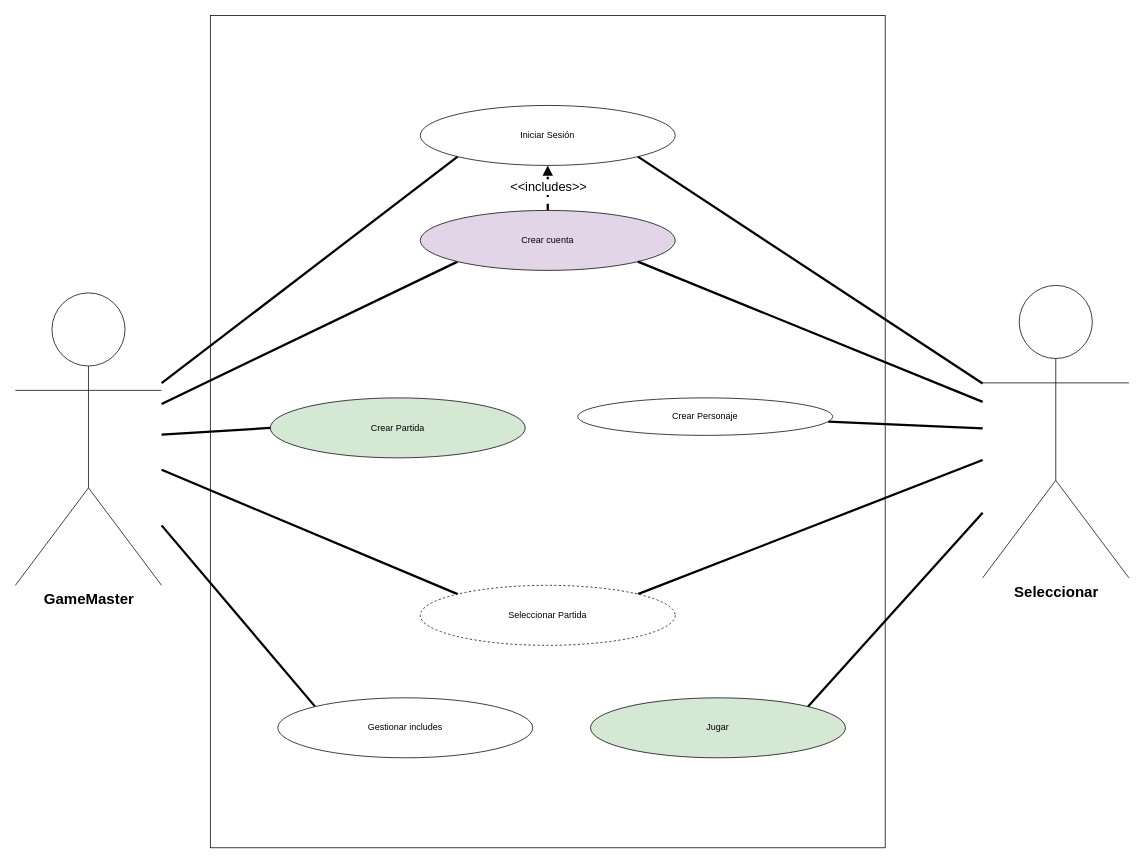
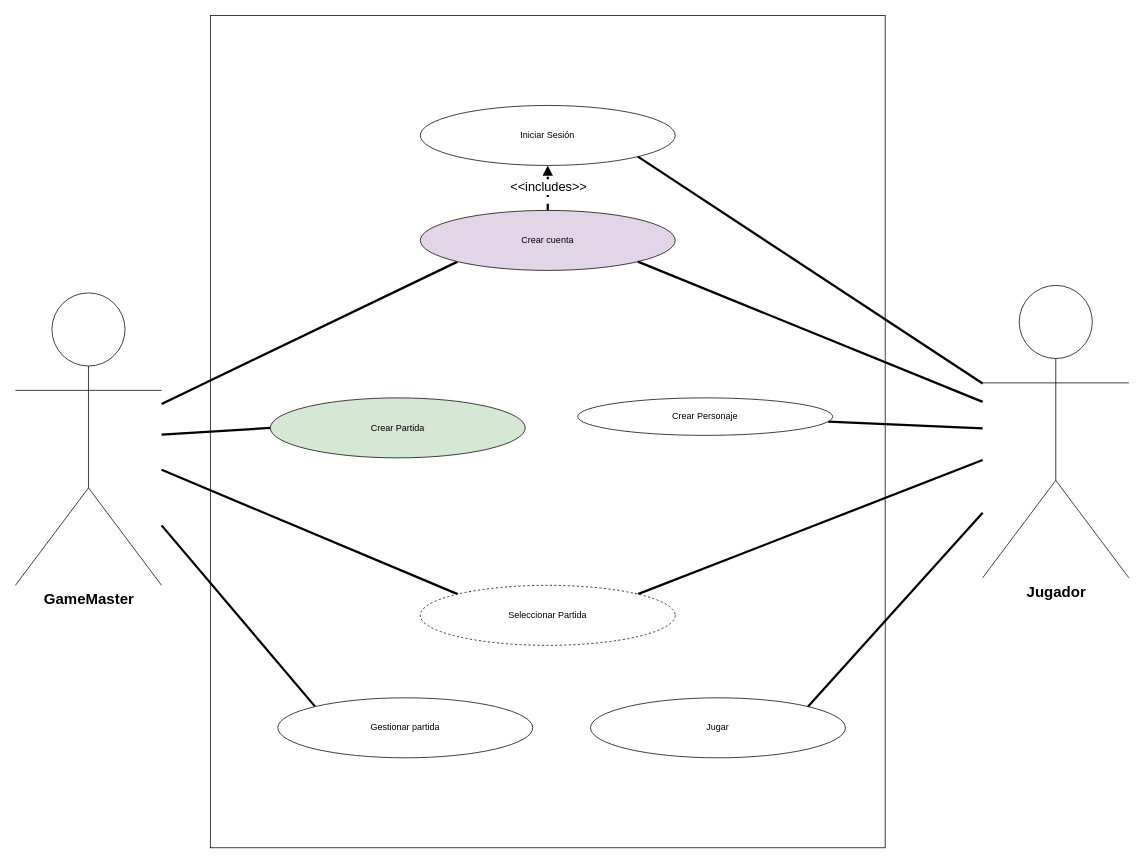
(310, 270) -> none
(1057, 589) -> (1057, 589)
(405, 728) -> (405, 728)
(718, 728) -> (718, 728)
